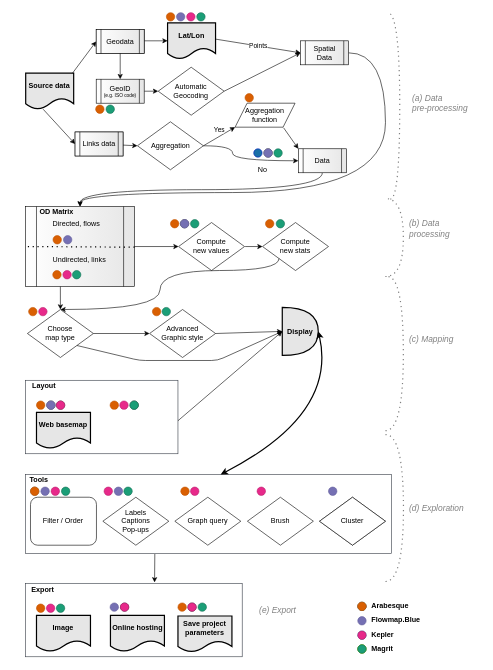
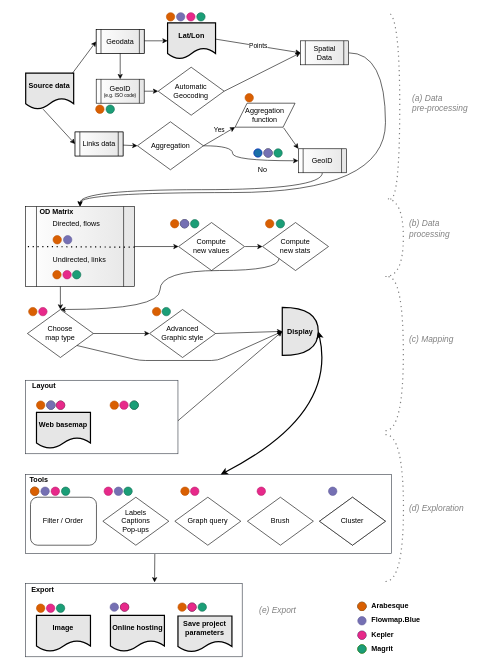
(323, 161) -> (323, 161)
